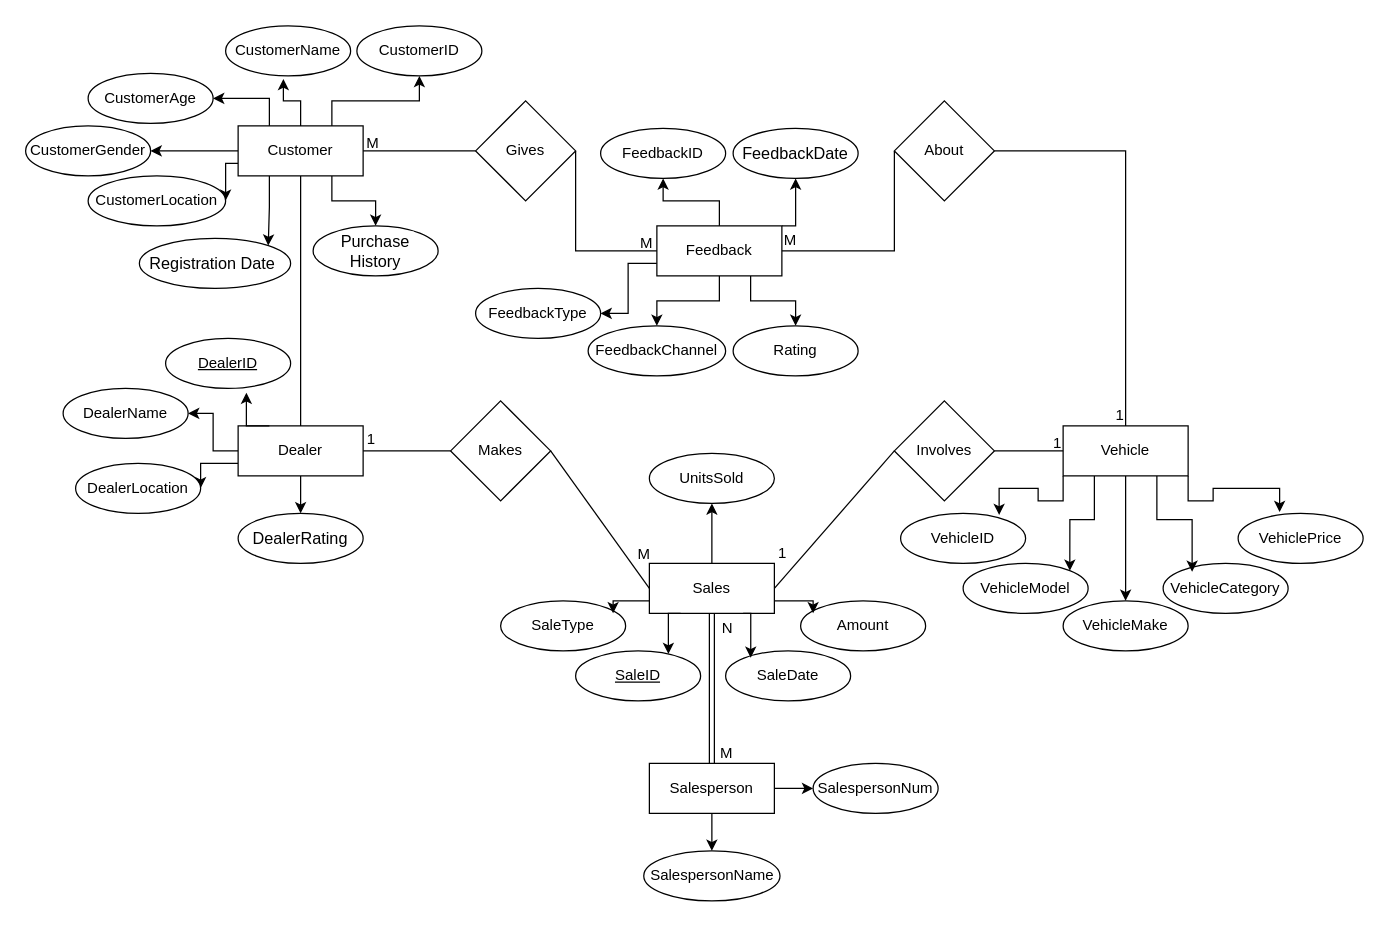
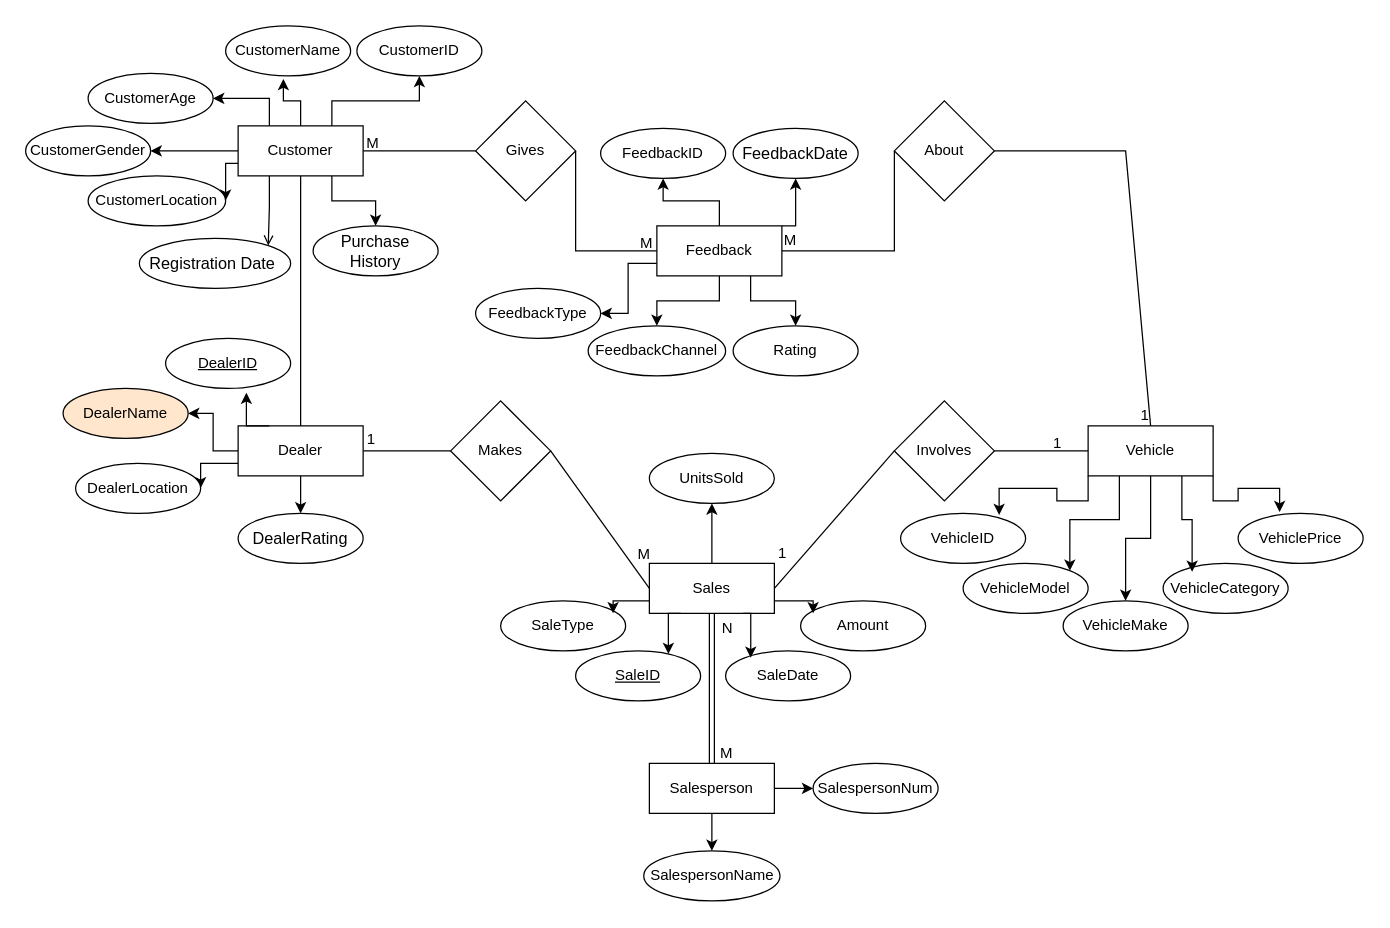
(269, 235) -> (268, 237)
(126, 413) -> (126, 413)
(1126, 451) -> (1151, 451)
